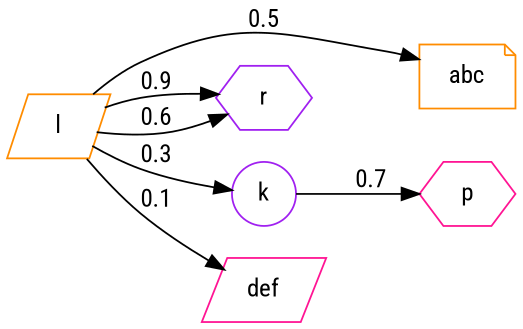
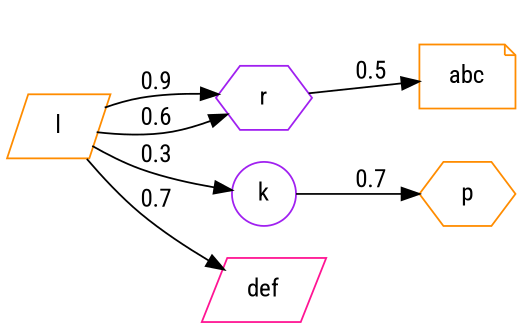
(241, 34) -> (355, 88)
(467, 194) -> (467, 194)
(157, 200) -> (157, 200)
